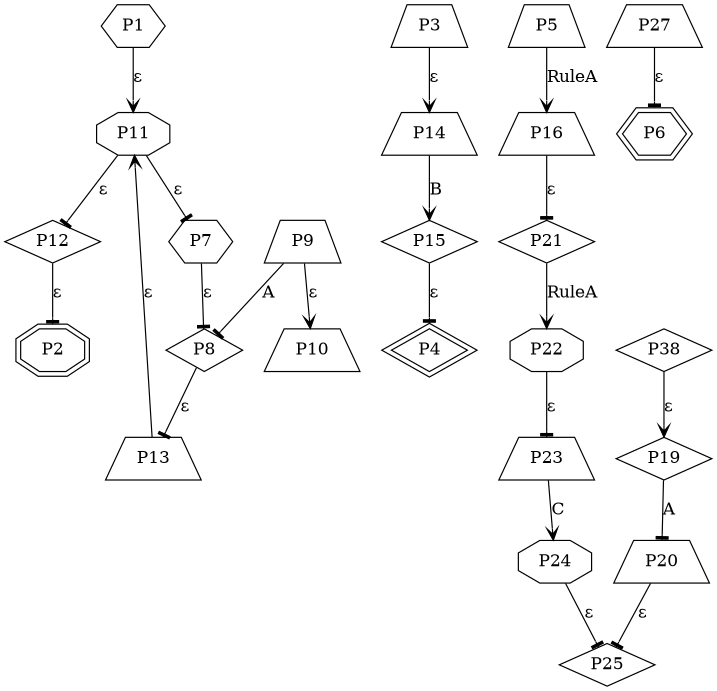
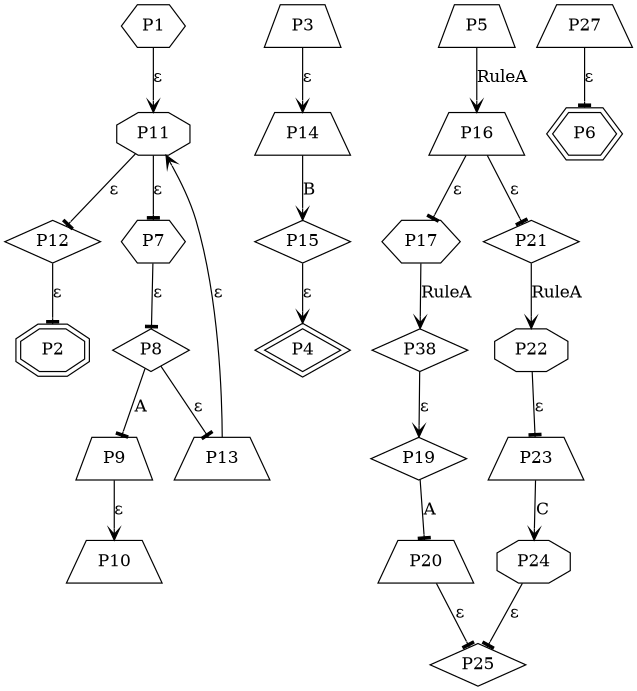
none -> (421, 242)
(429, 290) -> (303, 287)
(252, 297) -> (134, 400)
